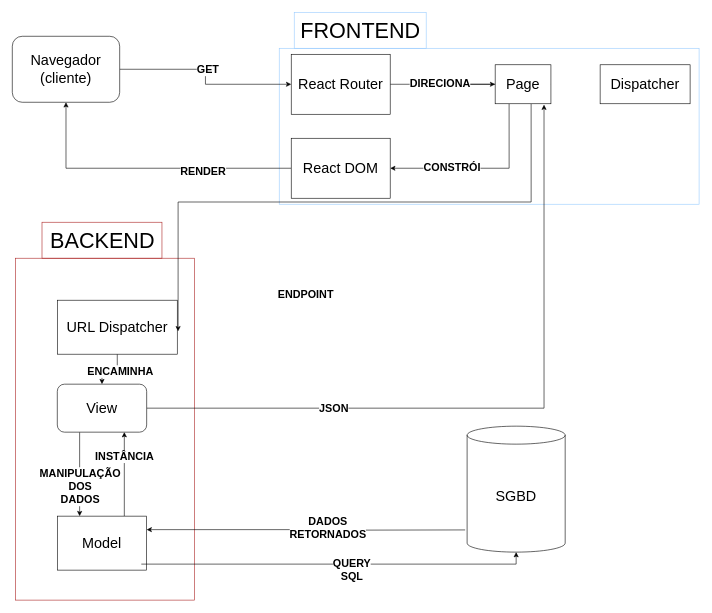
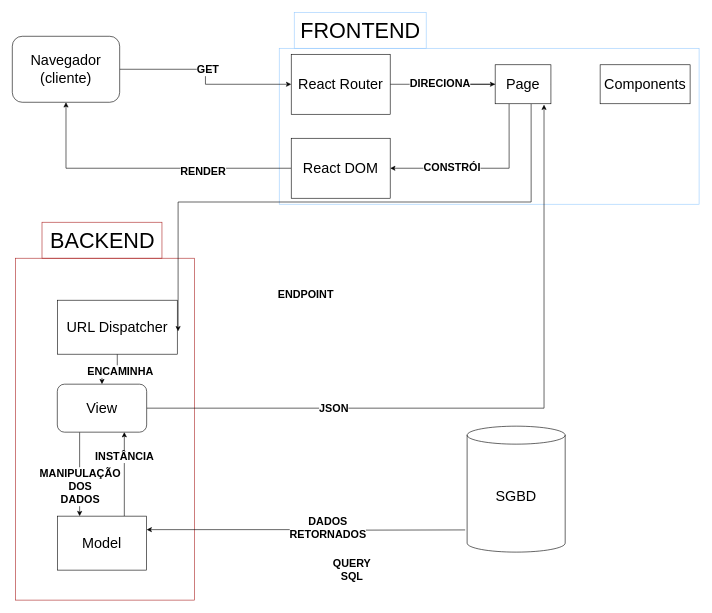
(645, 84) -> (645, 84)
(516, 557) -> none
